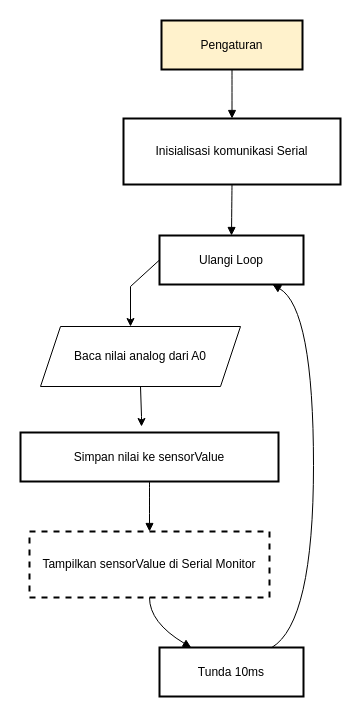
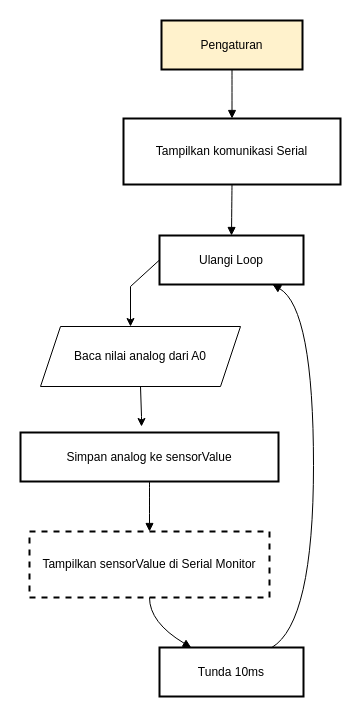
(232, 152) -> (232, 152)
(150, 458) -> (150, 458)
